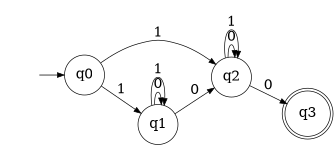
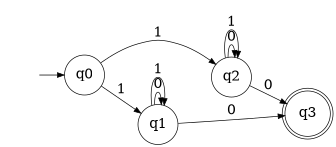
(192, 103) -> (228, 120)
